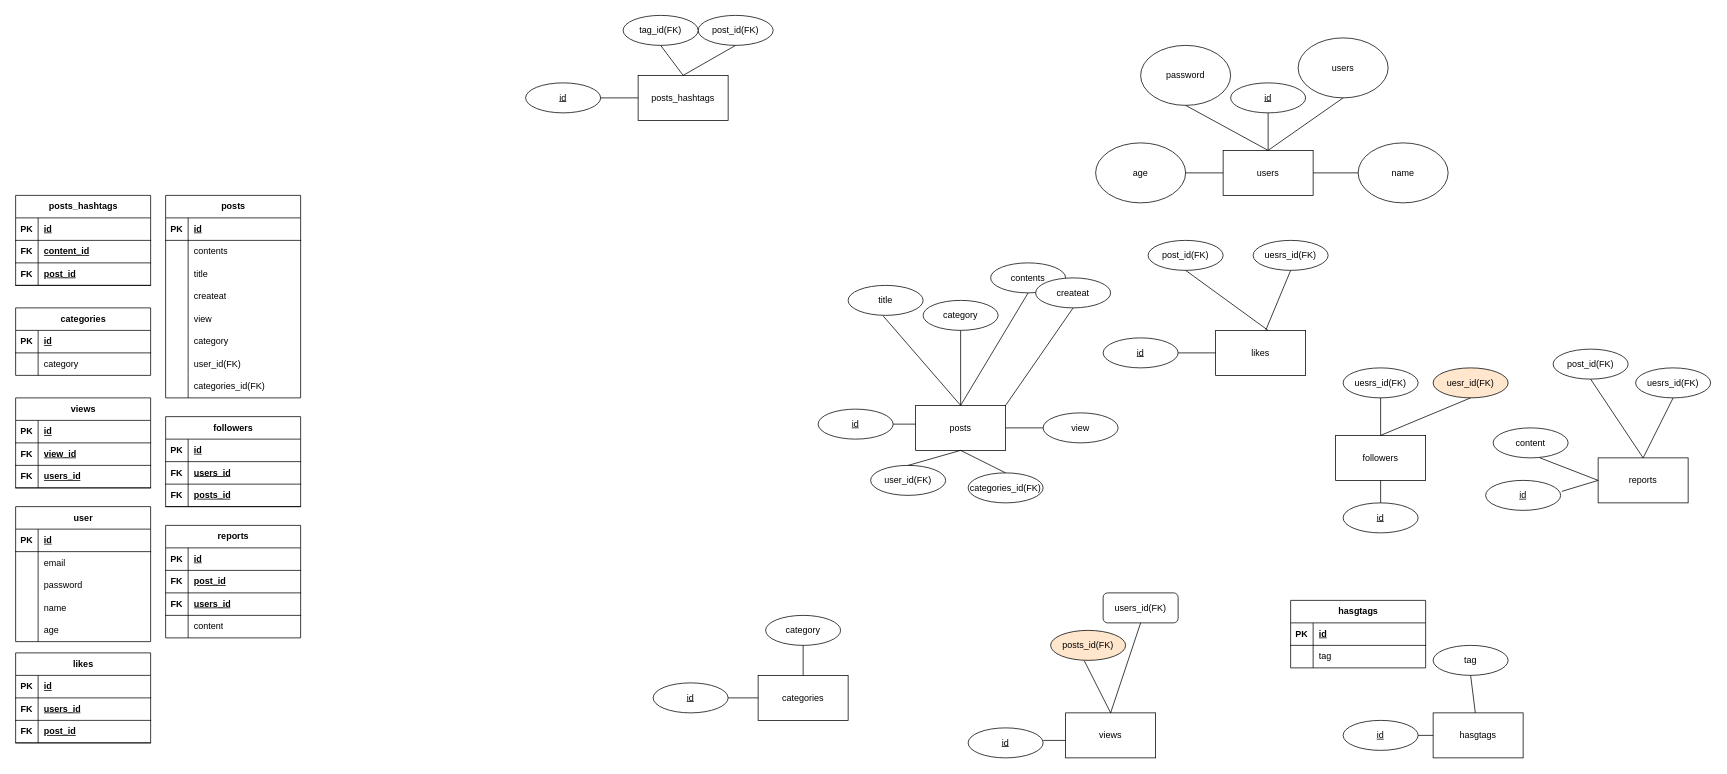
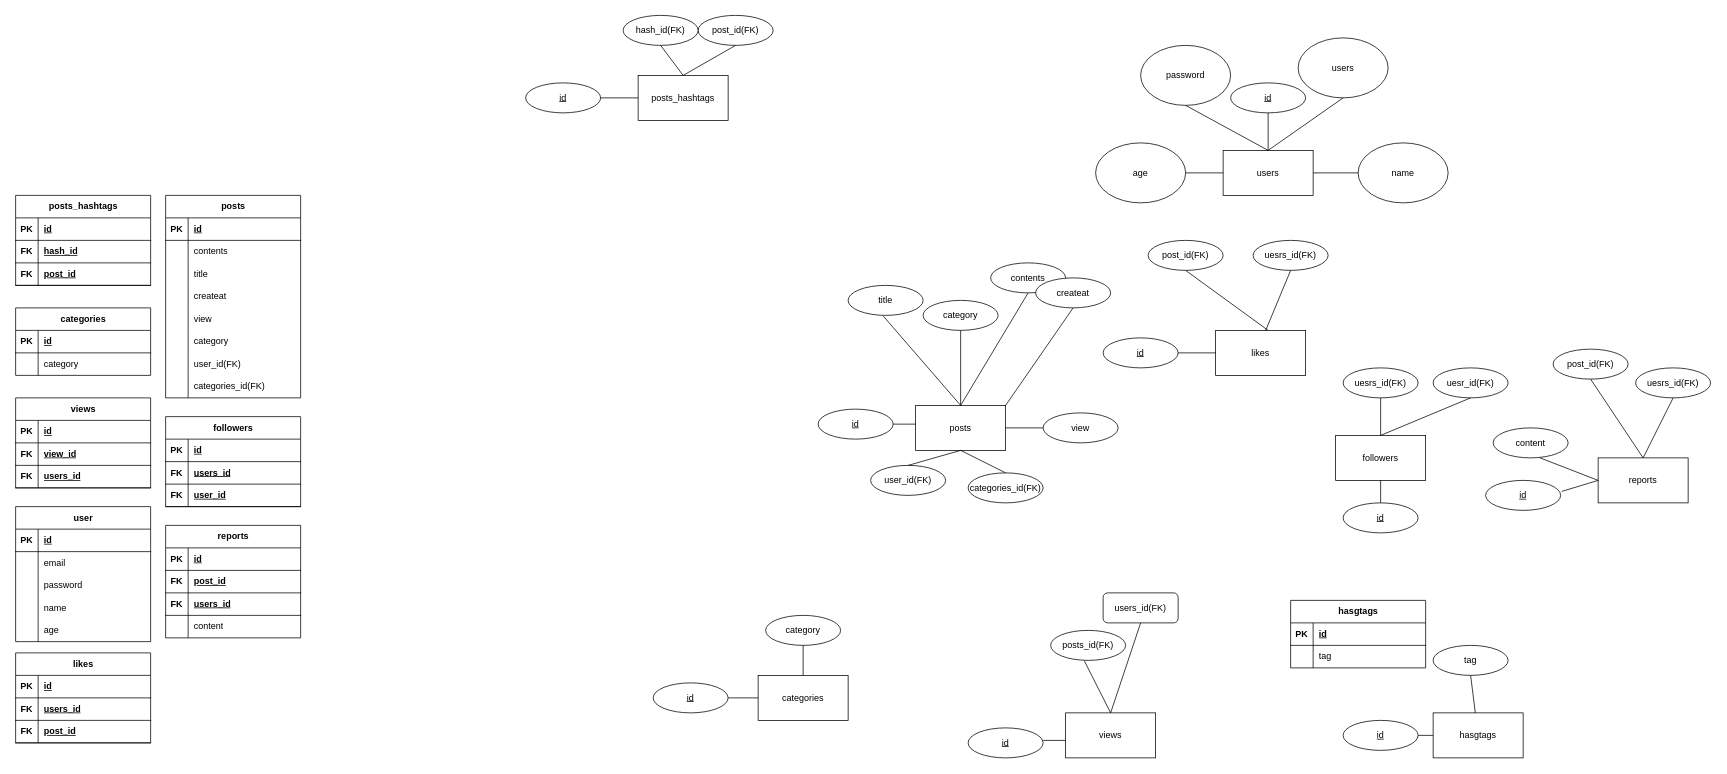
(660, 30) -> (660, 30)
(68, 252) -> (60, 252)
(1470, 383) -> (1470, 383)
(213, 495) -> (210, 495)
(1088, 645) -> (1088, 645)
